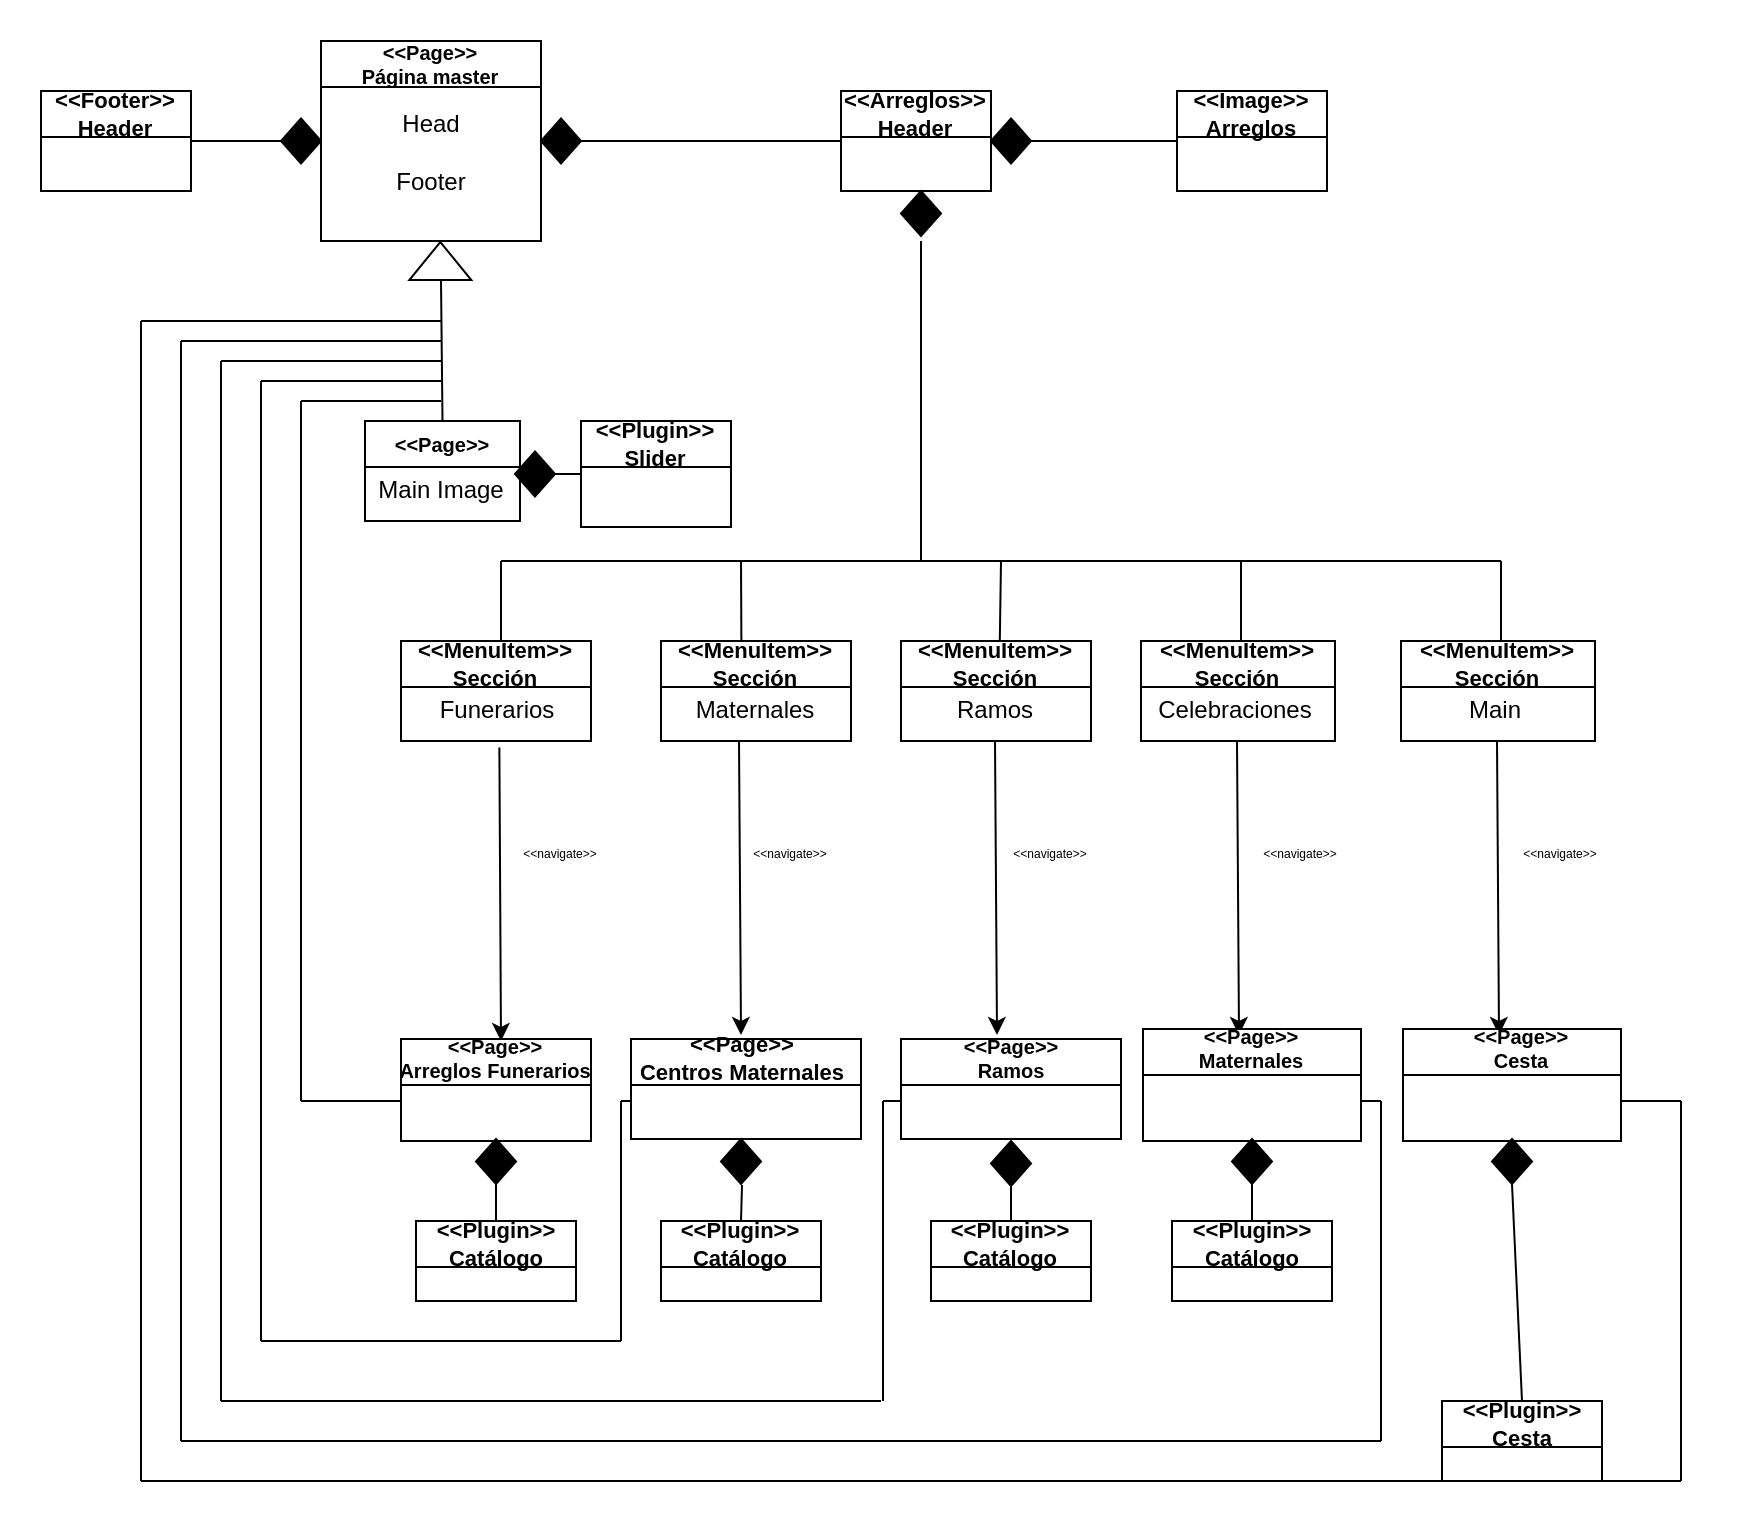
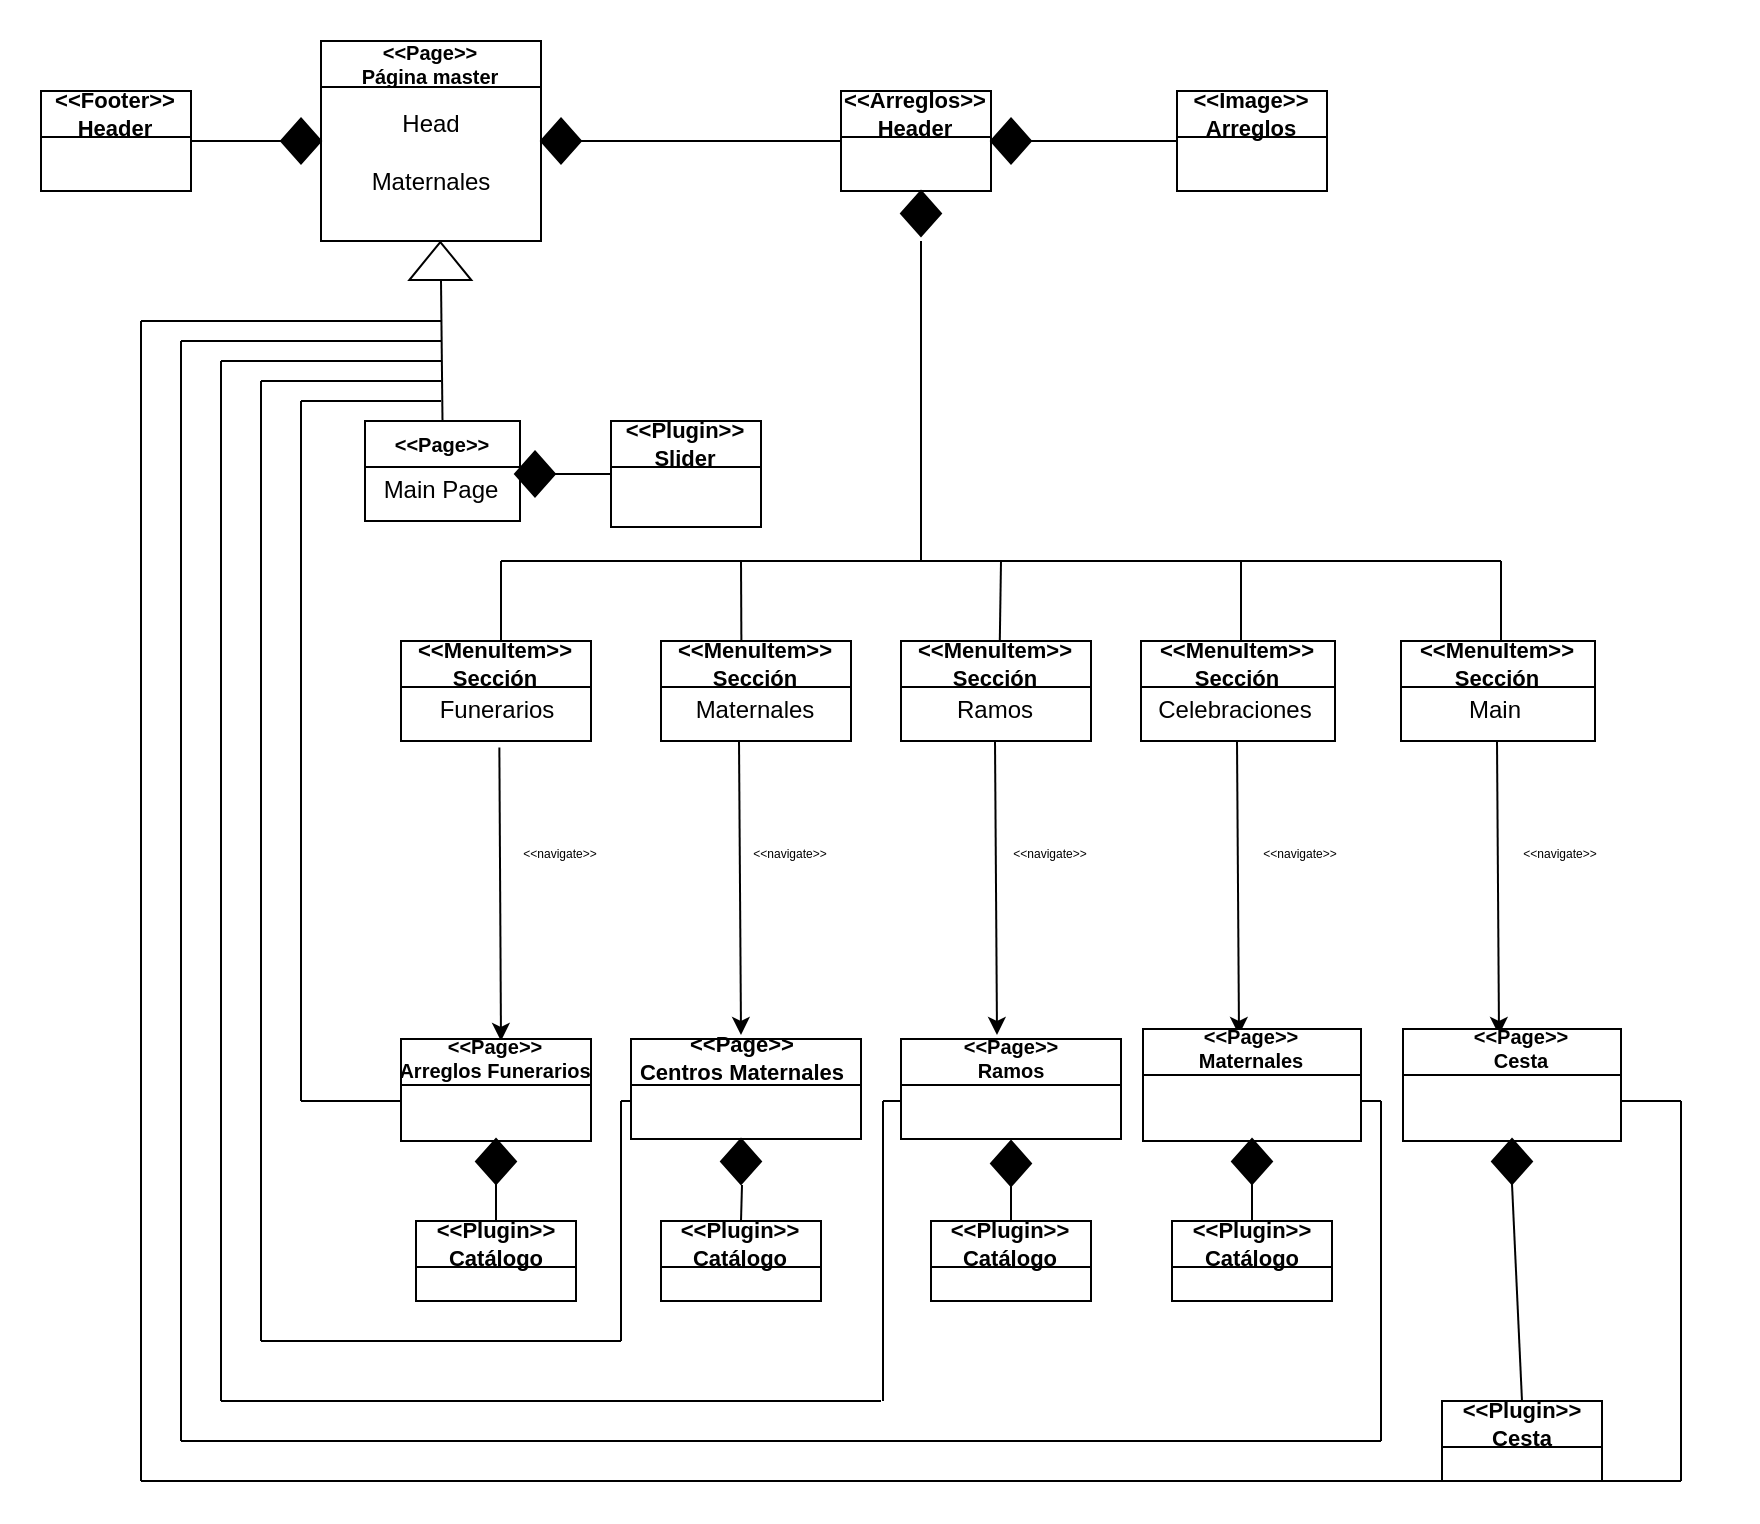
(432, 167) -> (432, 167)
(656, 474) -> (686, 474)
(442, 491) -> (442, 491)
